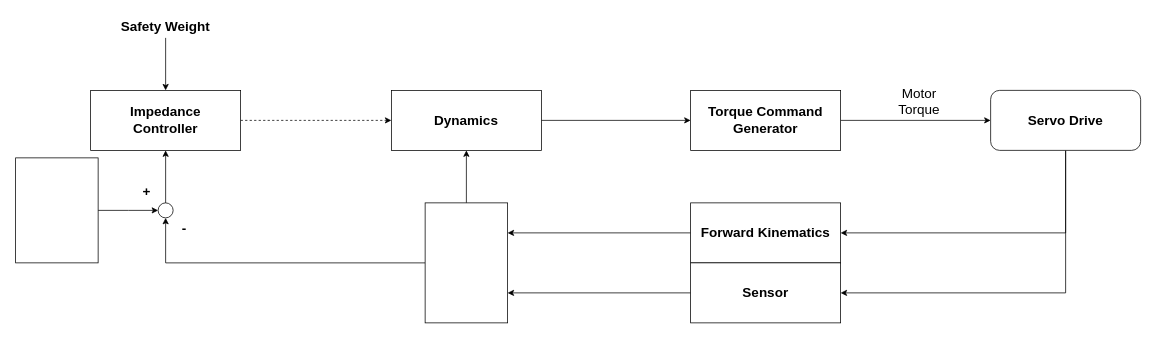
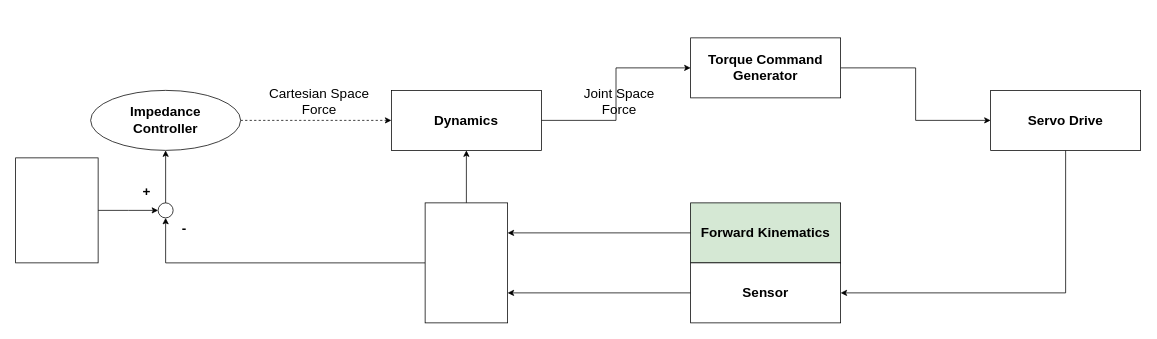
(165, 27) -> none
(165, 61) -> none
none -> (319, 102)
none -> (619, 102)
(919, 102) -> none
(165, 120) -> (165, 120)
(765, 120) -> (765, 68)
(1065, 120) -> (1065, 120)
(765, 233) -> (765, 233)
(847, 233) -> none
